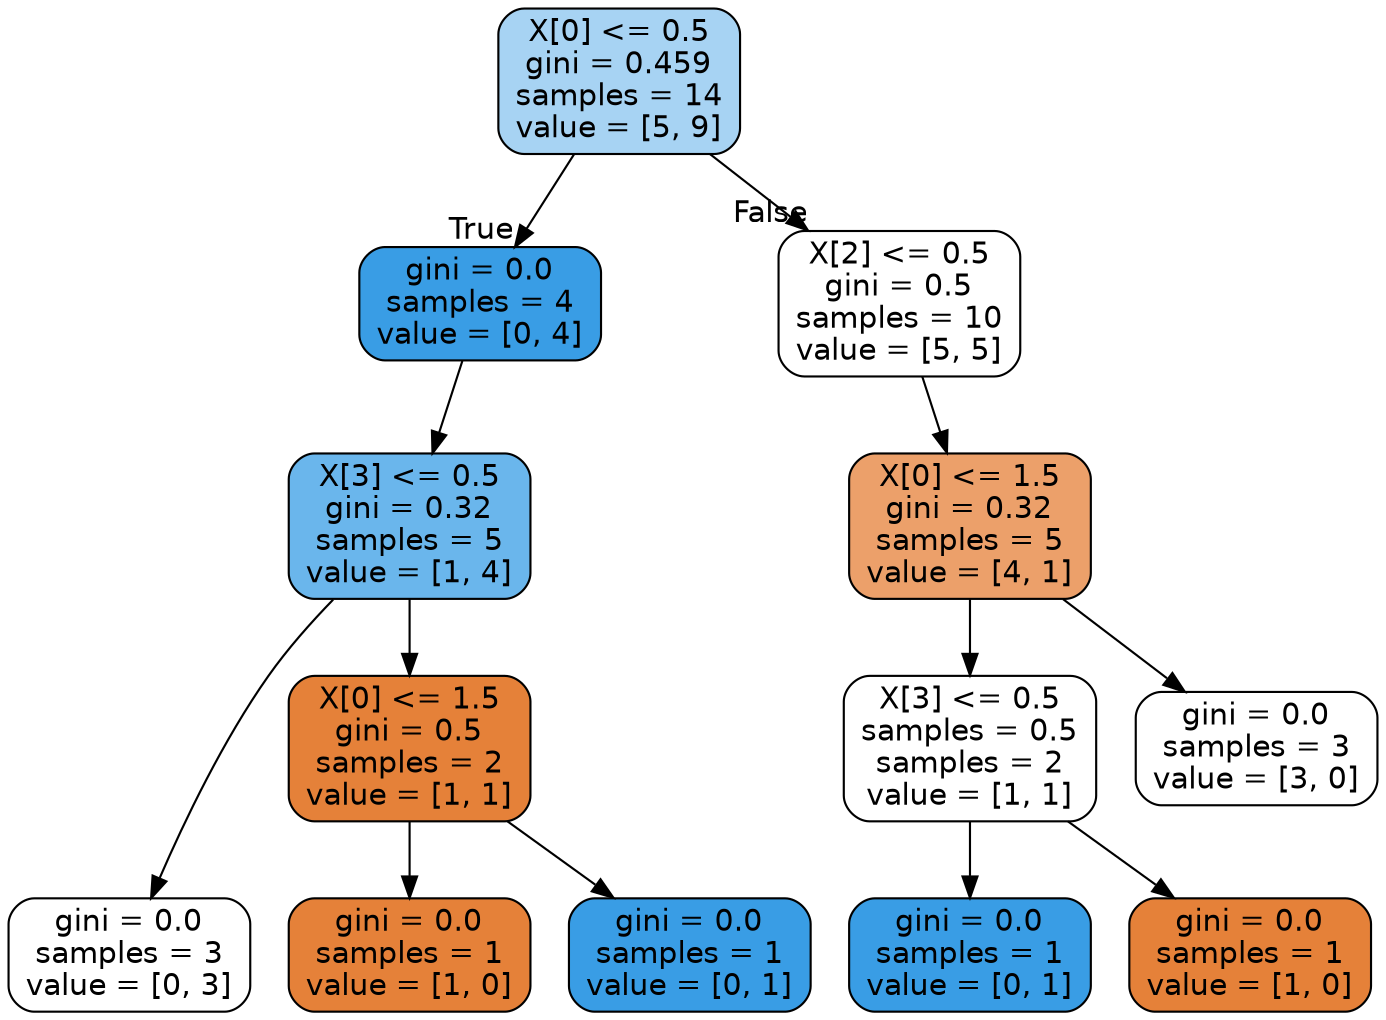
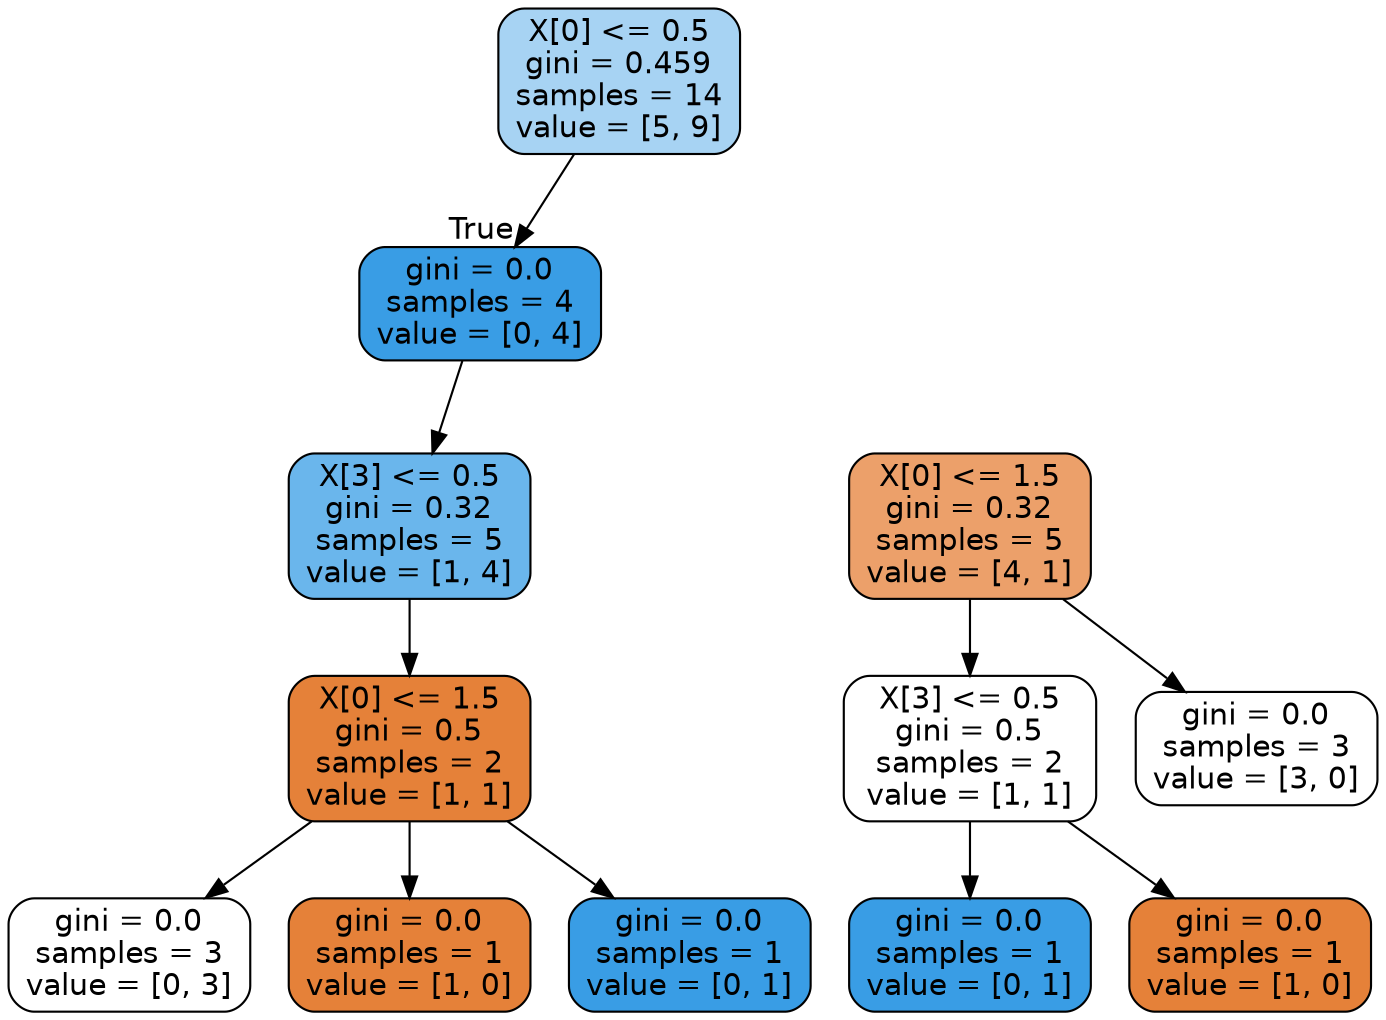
(899, 304) -> none
(234, 731) -> (268, 853)
(970, 749) -> (970, 749)
